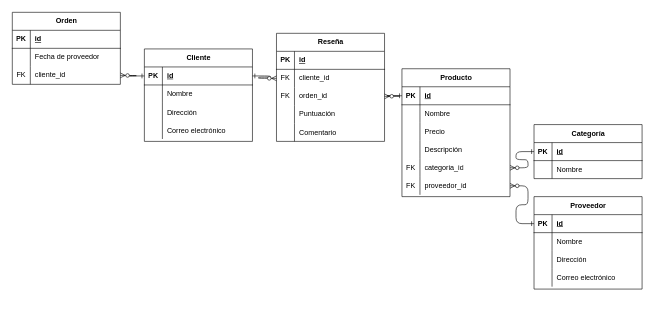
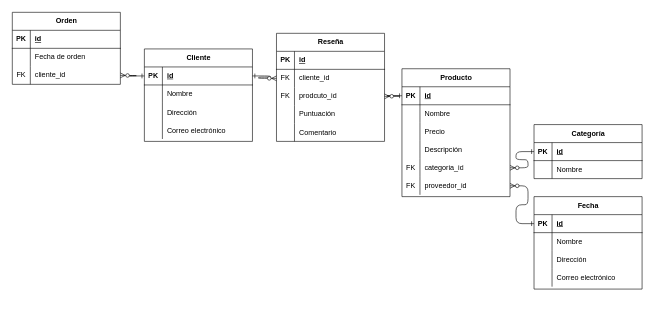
(70, 57) -> (61, 57)
(314, 96) -> (320, 96)
(588, 206) -> (588, 206)
